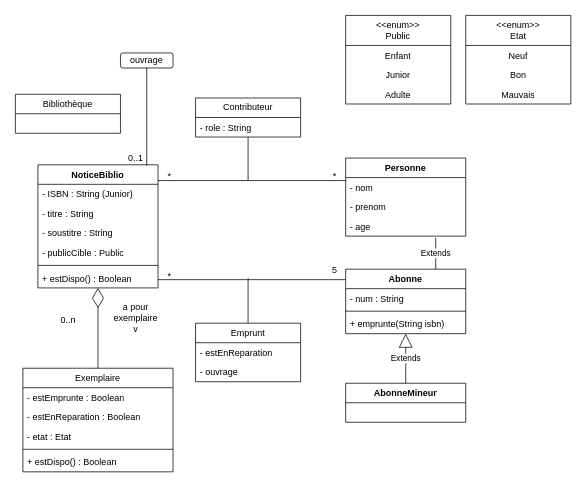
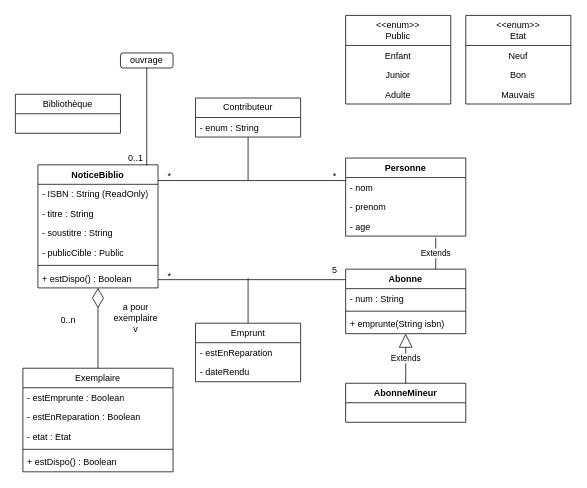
(231, 128) -> (232, 128)
(95, 195) -> (99, 200)
(221, 373) -> (226, 373)
